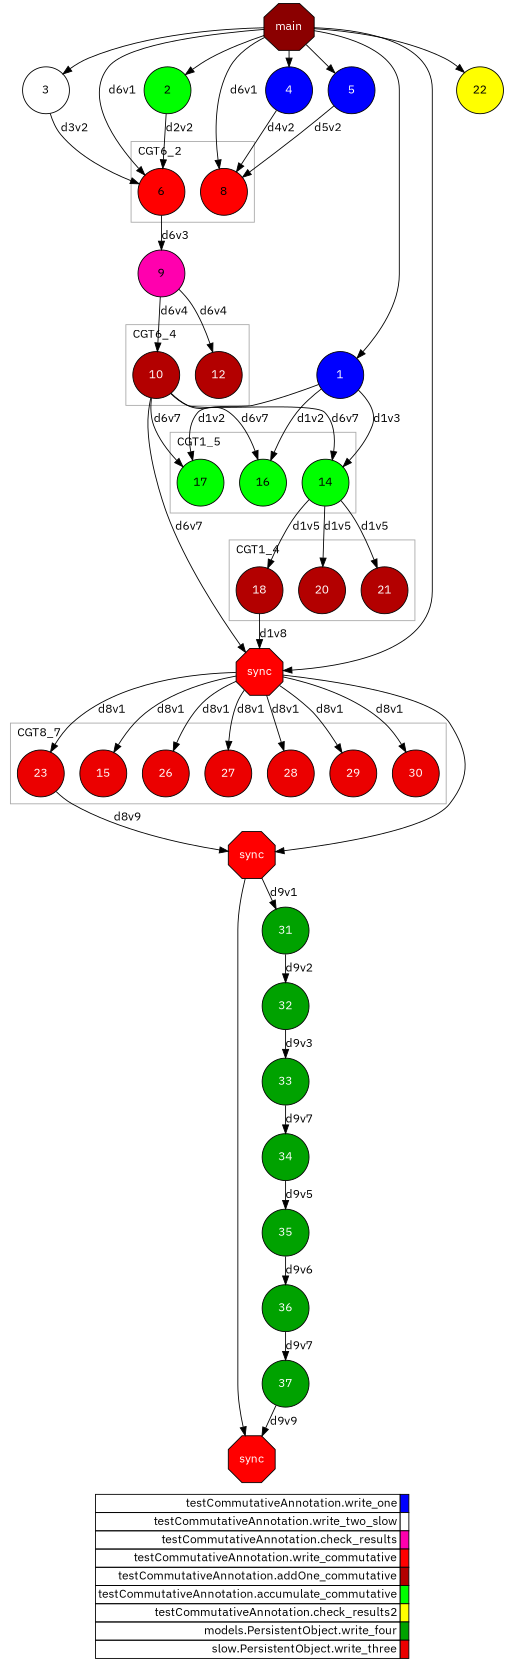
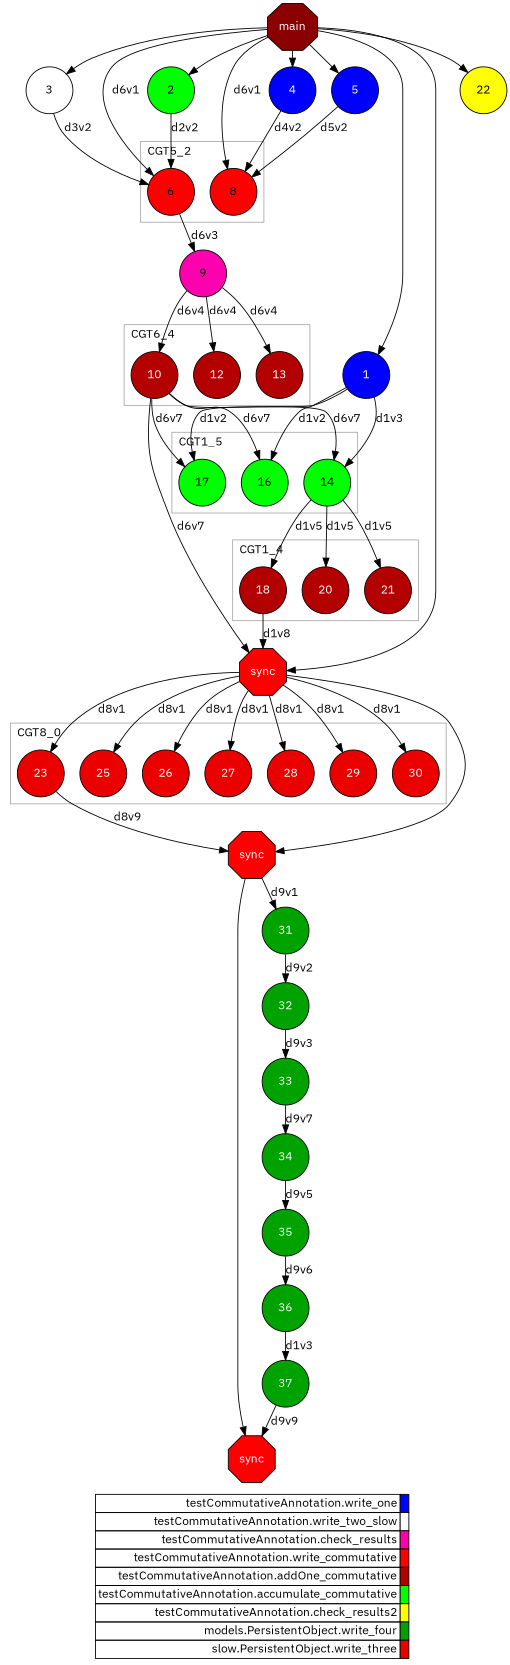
(160, 151) -> (170, 151)
none -> (280, 375)
(39, 733) -> (39, 733)
(103, 773) -> (103, 773)
(299, 1346) -> (299, 1346)
